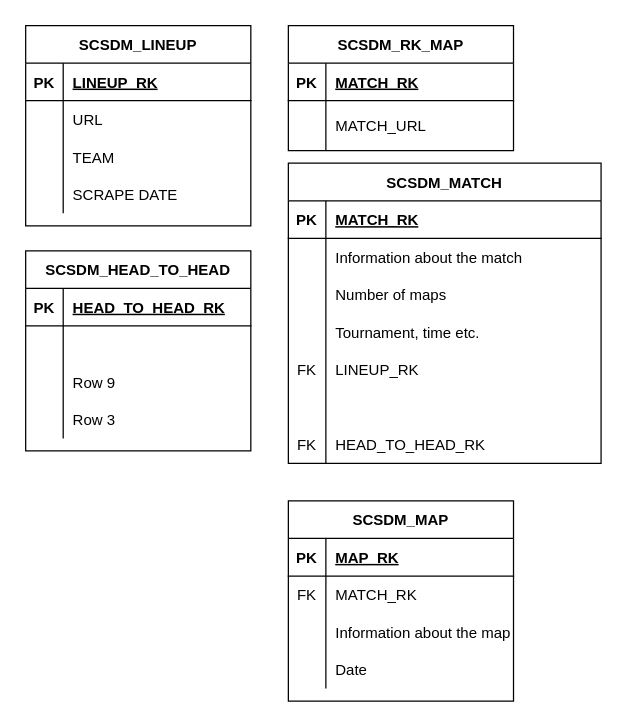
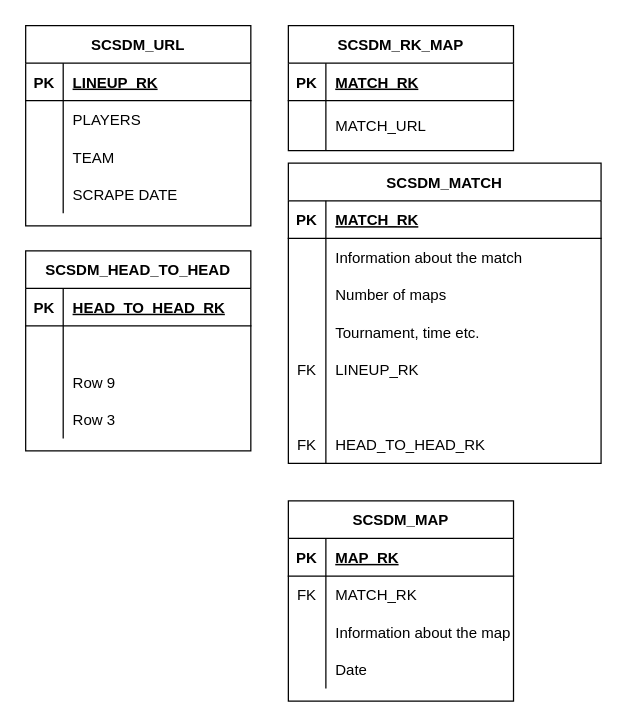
(138, 45) -> (138, 45)
(85, 120) -> (102, 120)
